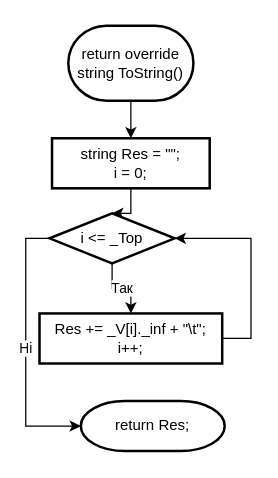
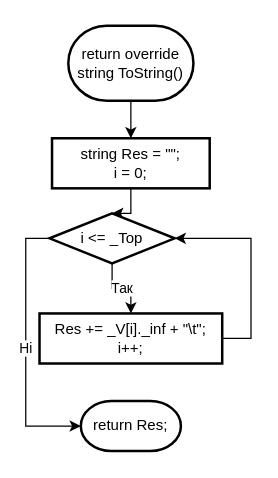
(153, 426) -> (131, 426)
